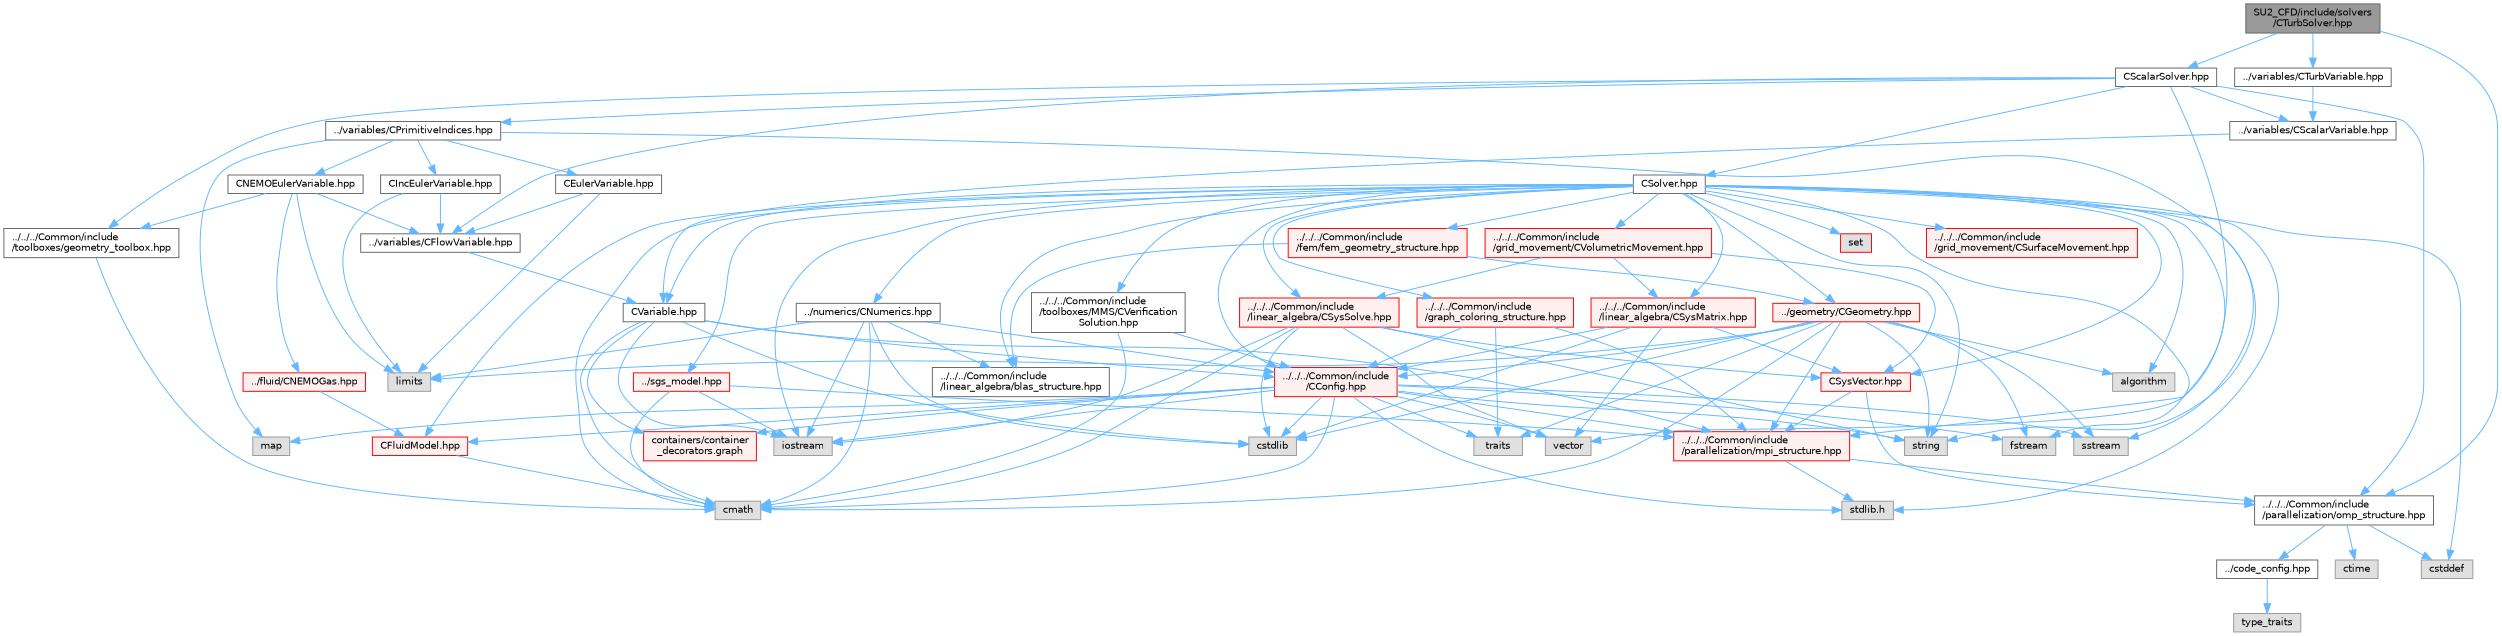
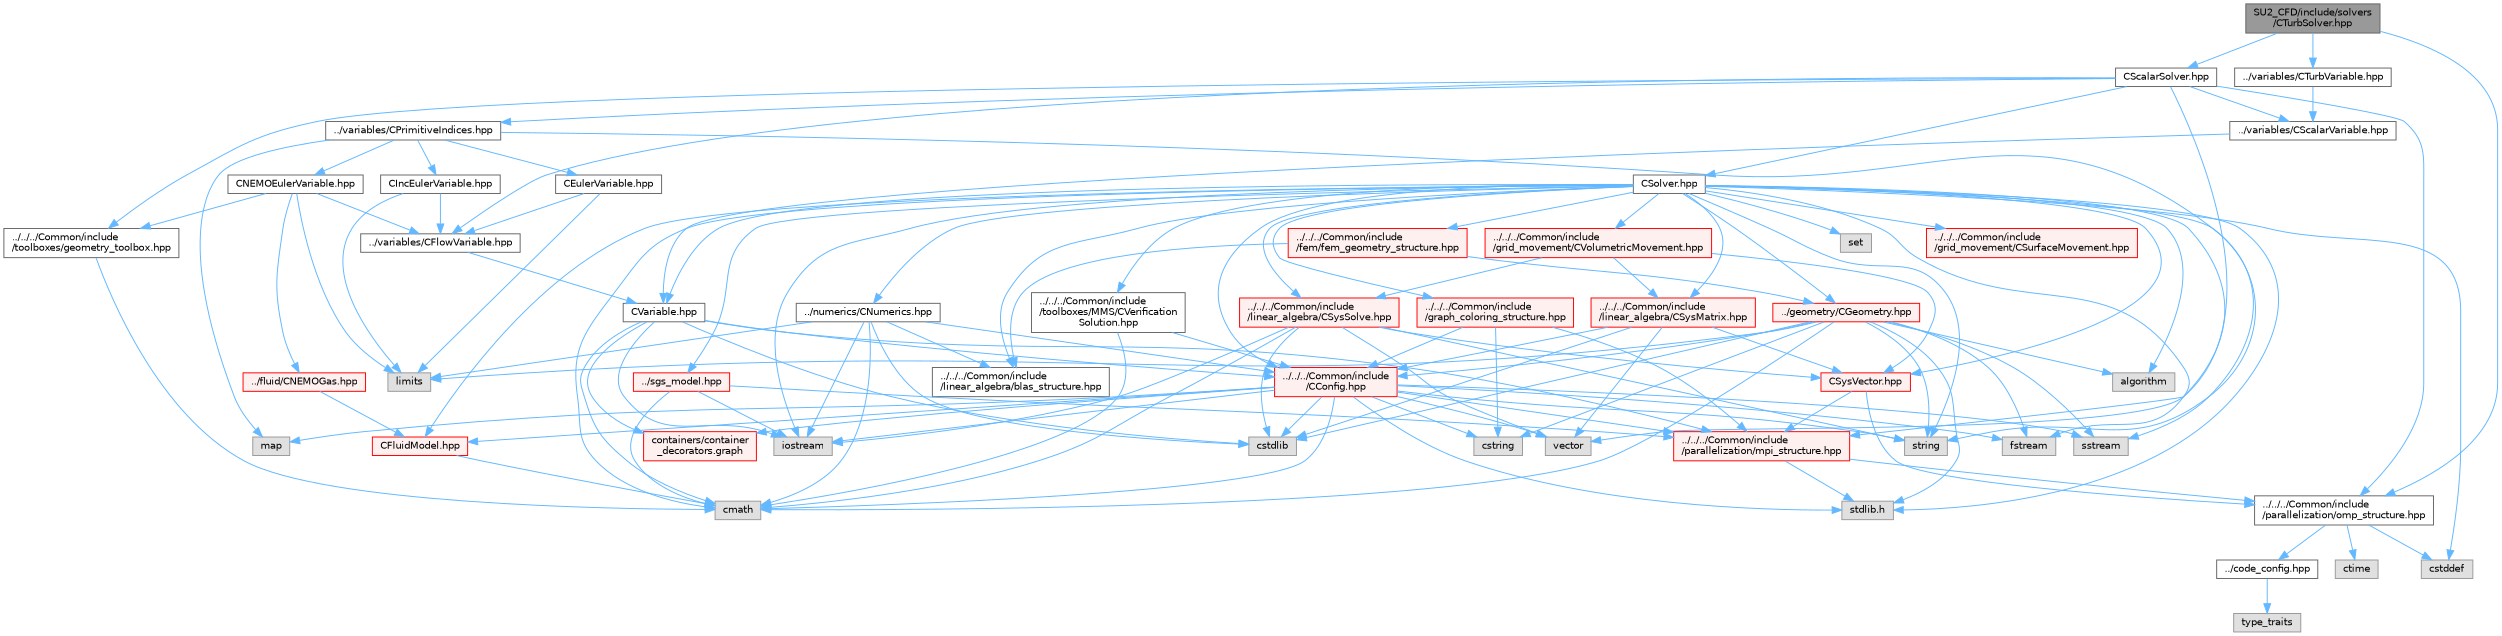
(1856, 243) -> (1856, 243)
(1810, 370) -> (1953, 405)
(1498, 446) -> (1498, 446)
